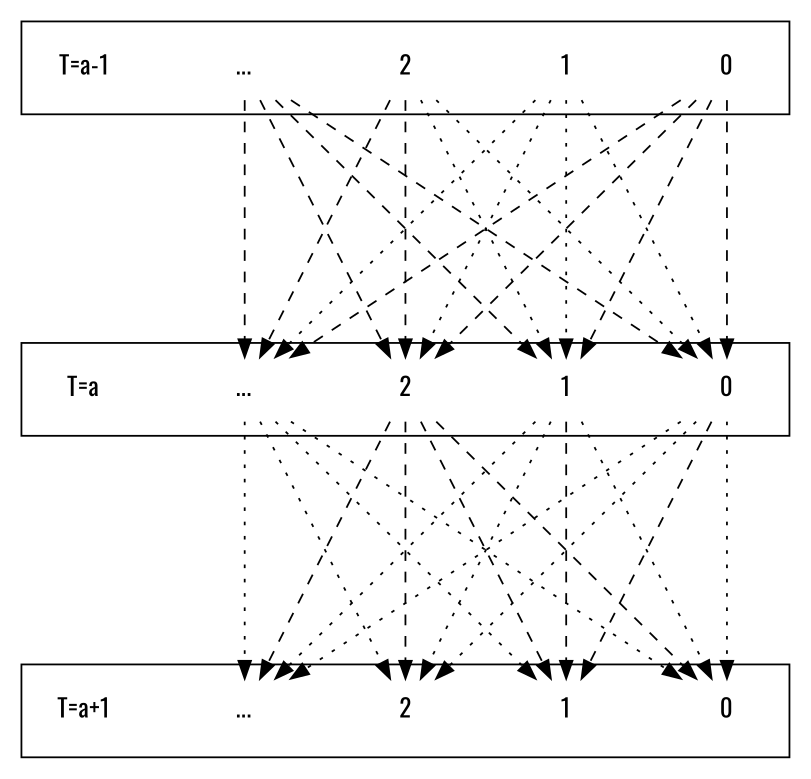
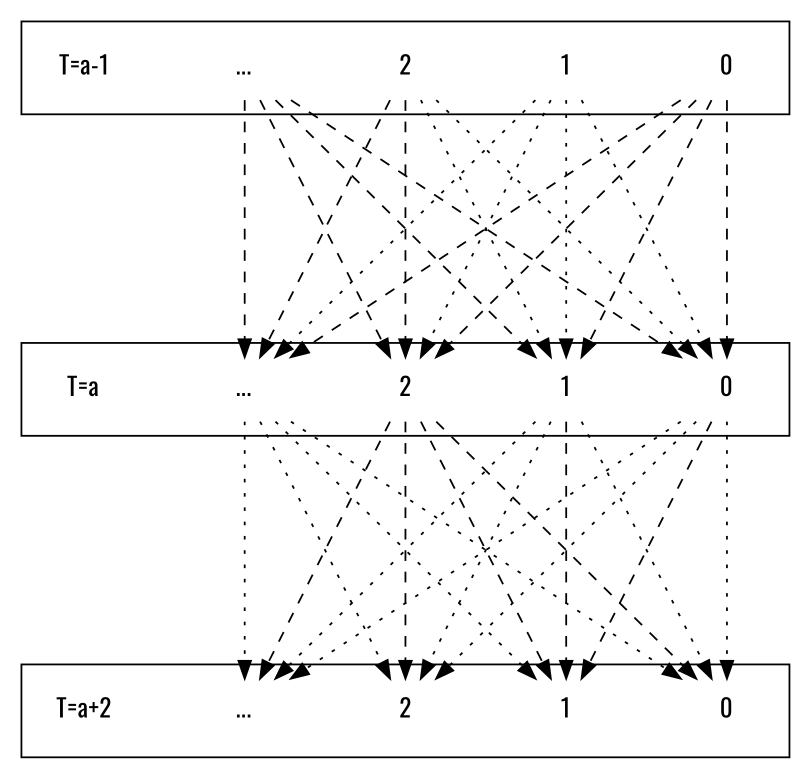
(84, 711) -> (84, 711)
